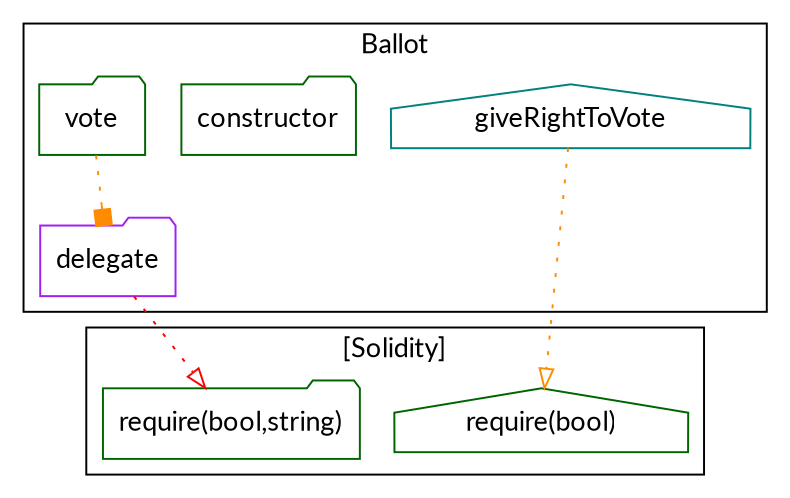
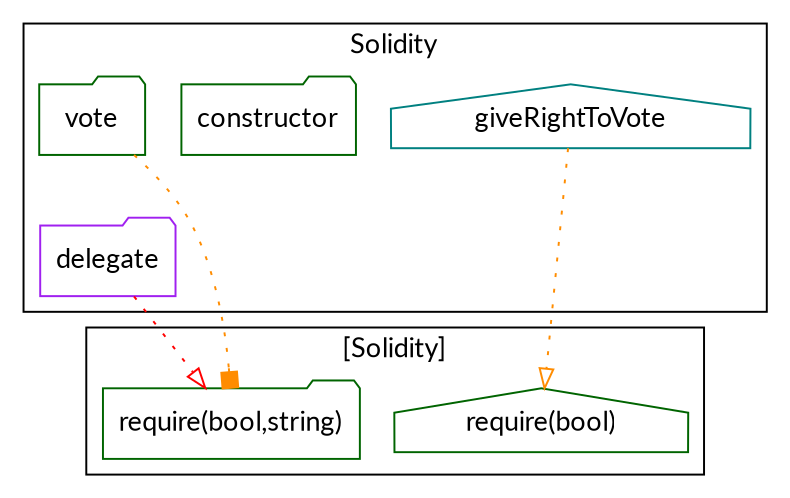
(395, 46) -> (395, 46)
(99, 181) -> (204, 251)
